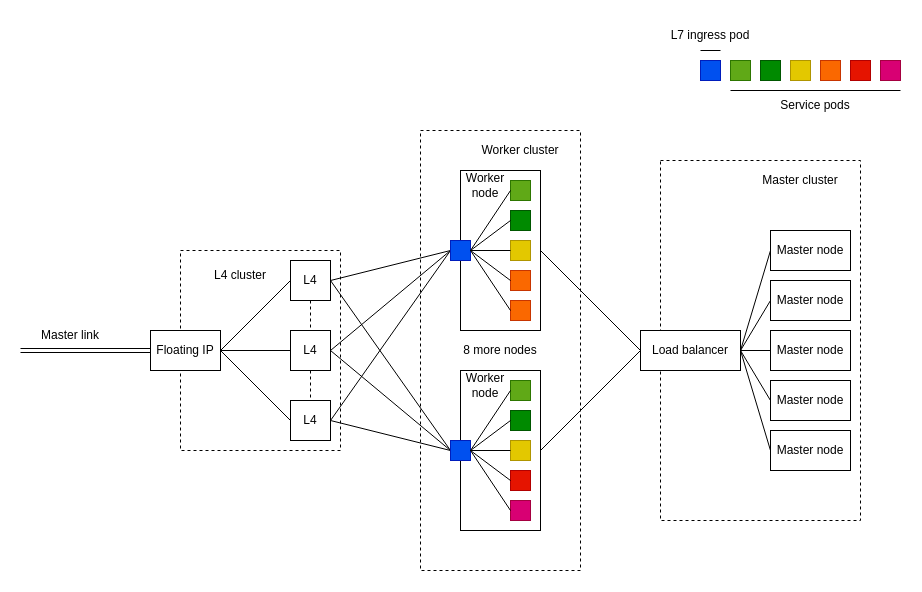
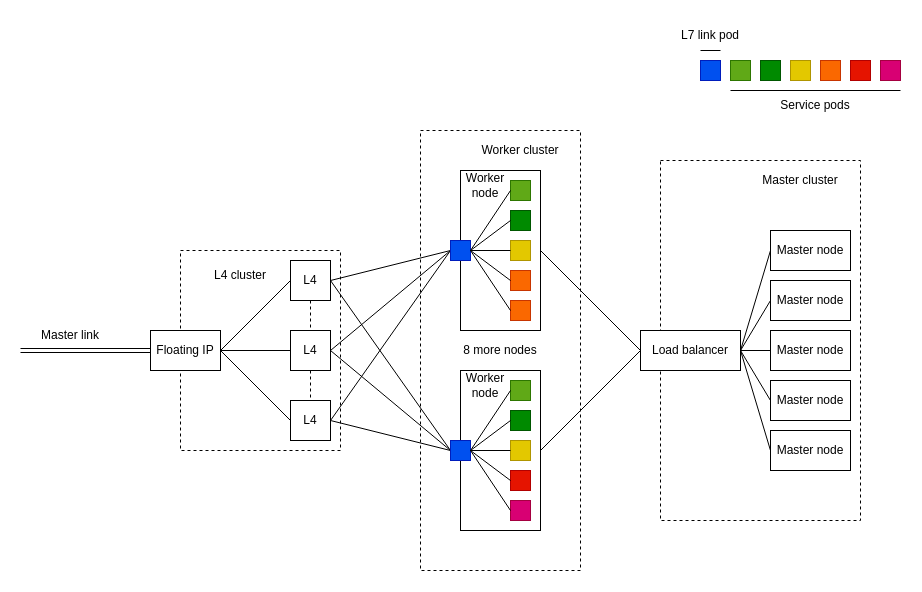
(711, 36) -> (711, 36)
